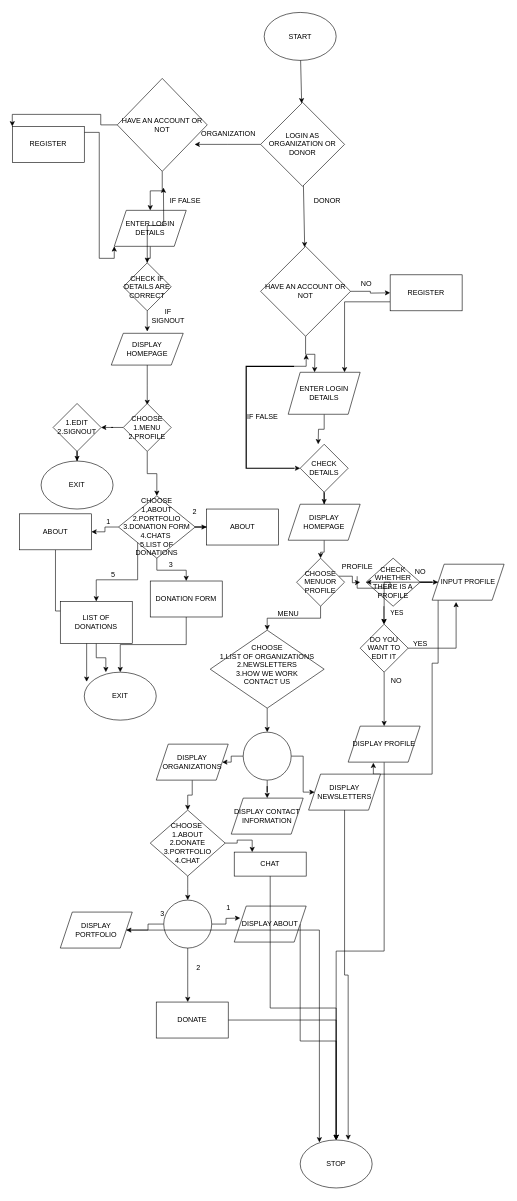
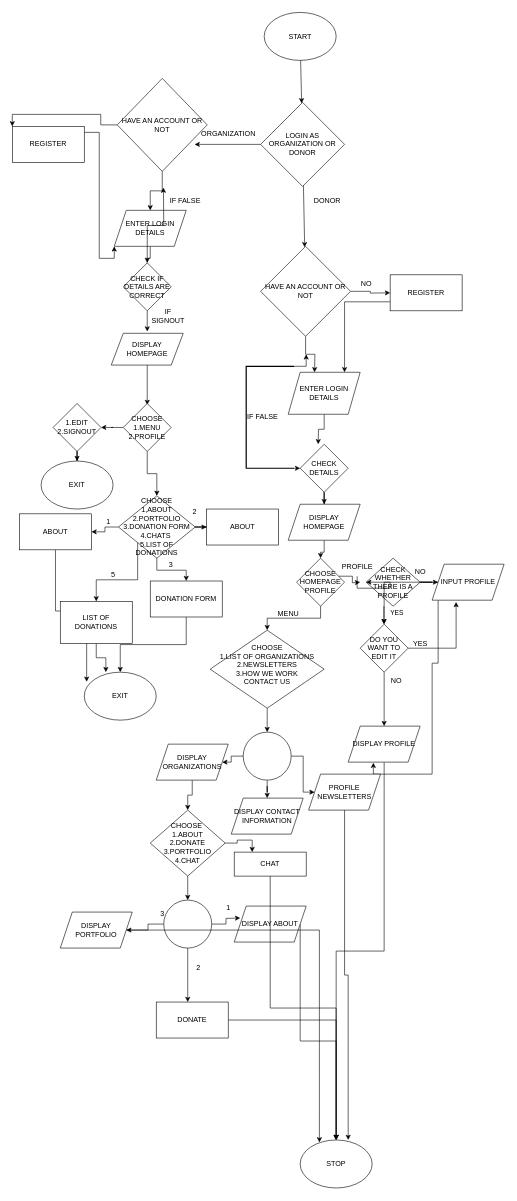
(321, 582) -> (321, 582)
(345, 792) -> (345, 792)
